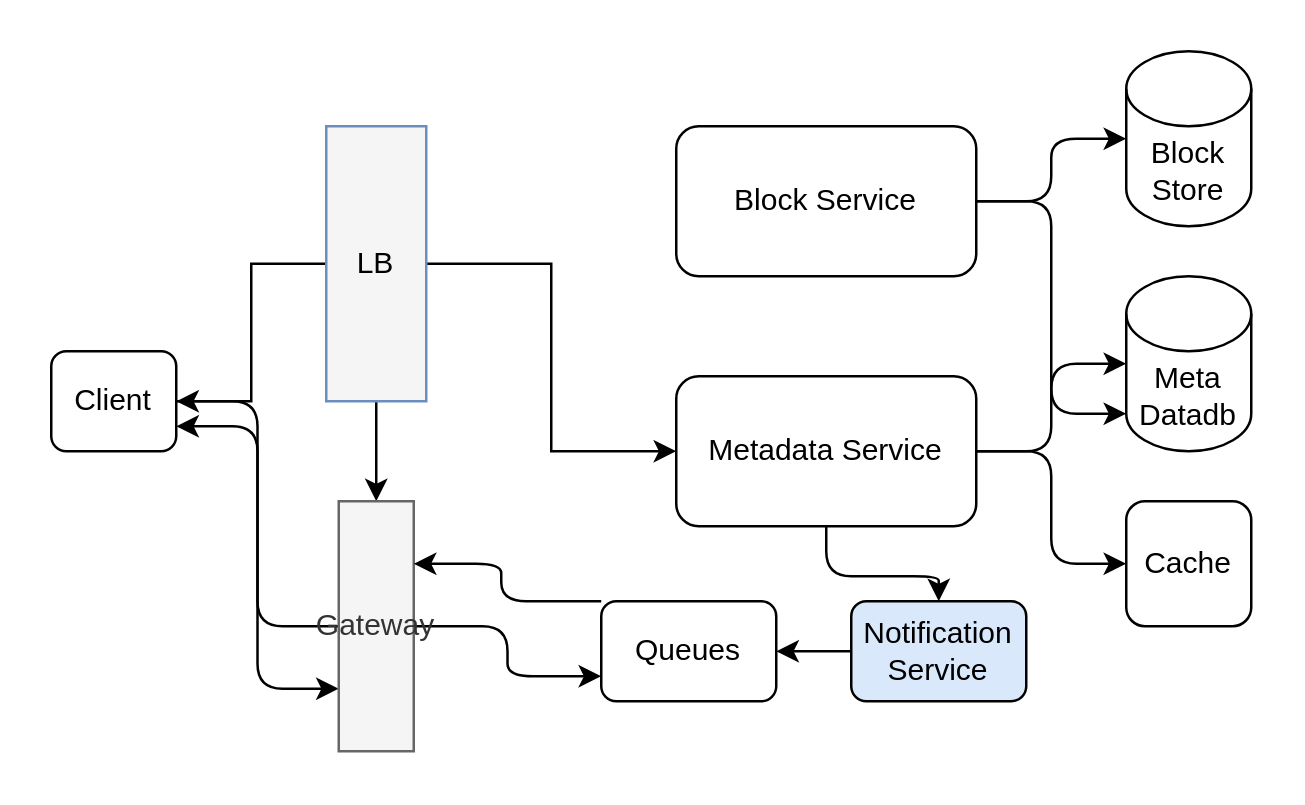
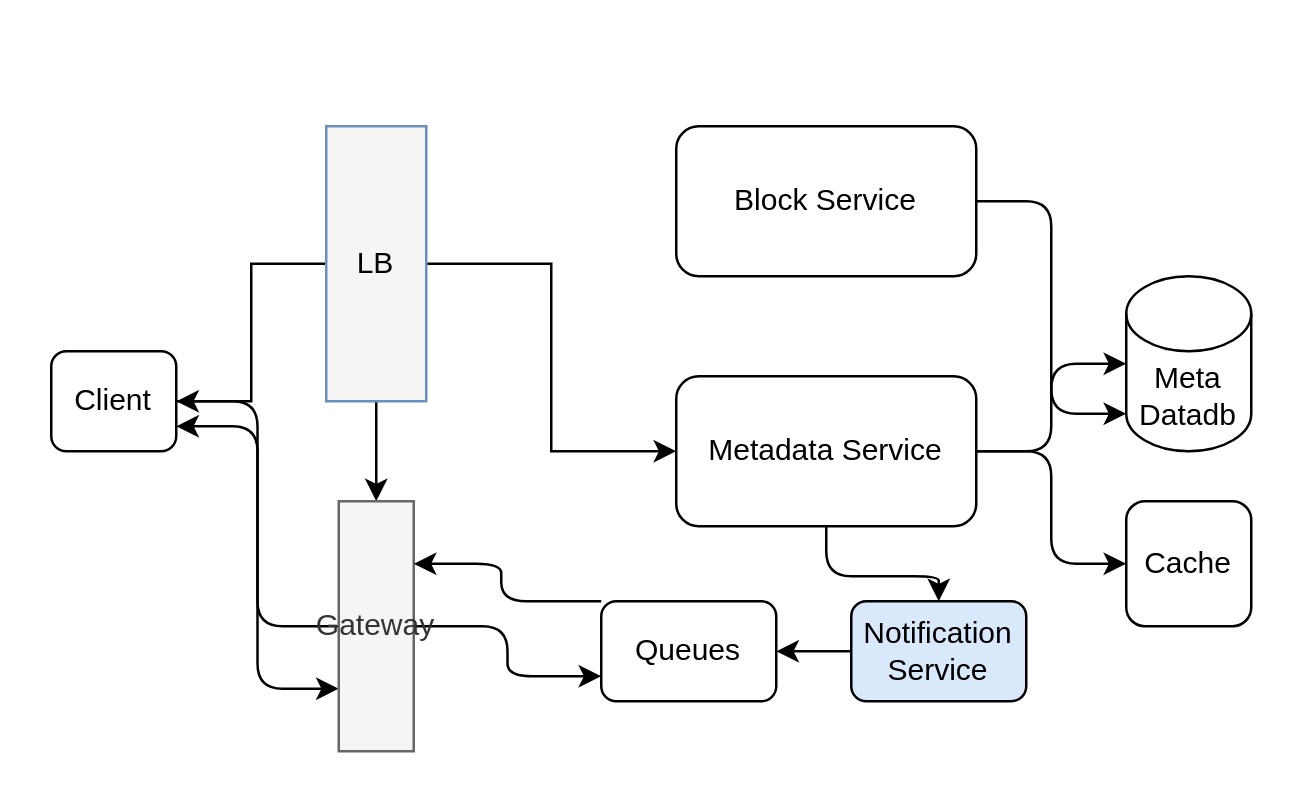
(1189, 139) -> none
(1055, 146) -> none
